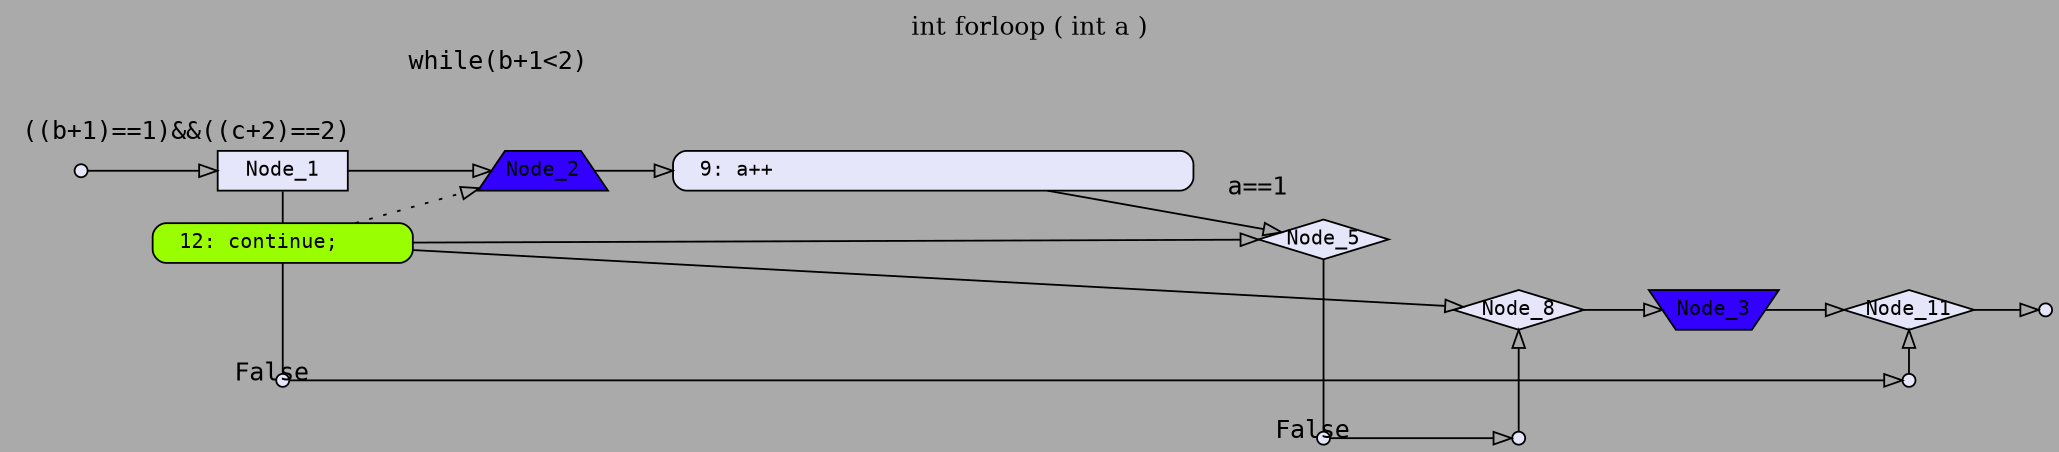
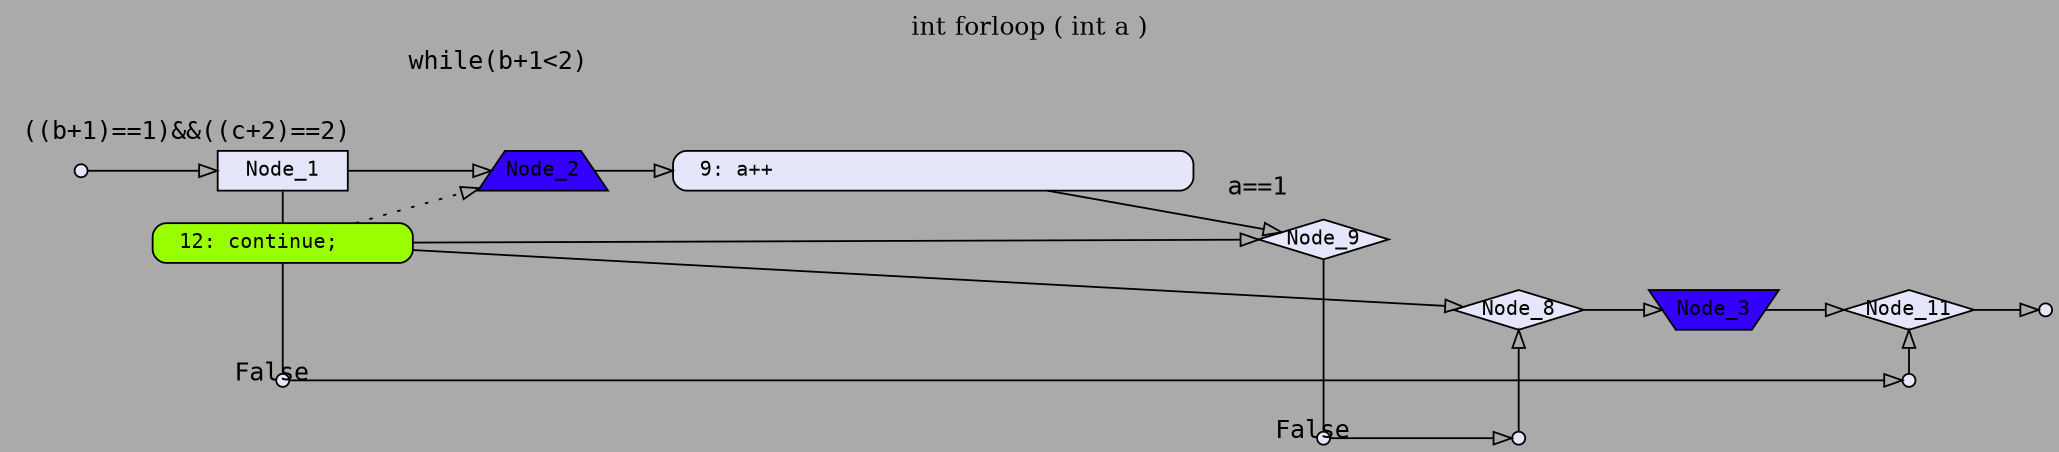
(1324, 239) -> (1324, 239)
